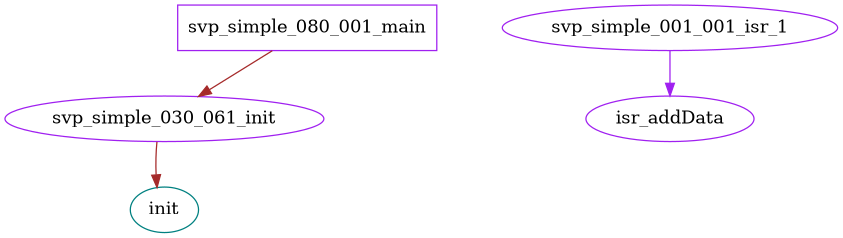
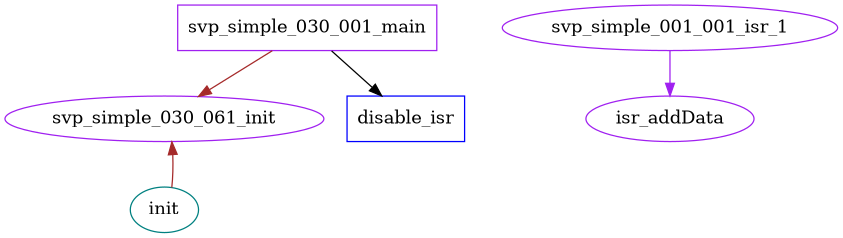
(307, 28) -> (307, 28)
none -> (406, 119)
(156, 158) -> (173, 171)
